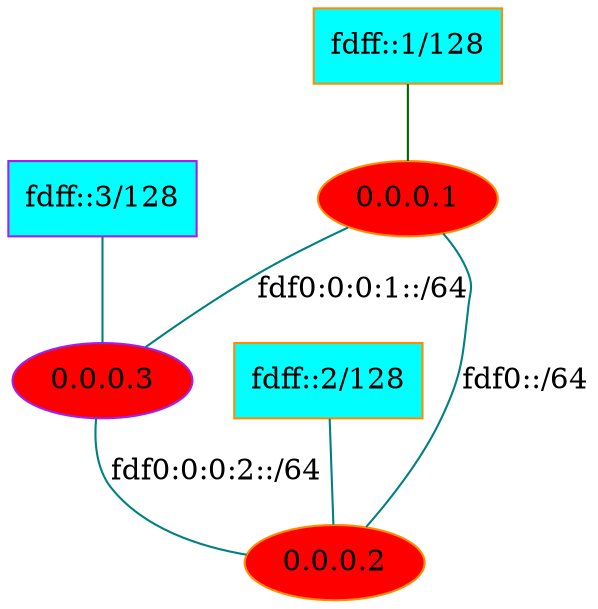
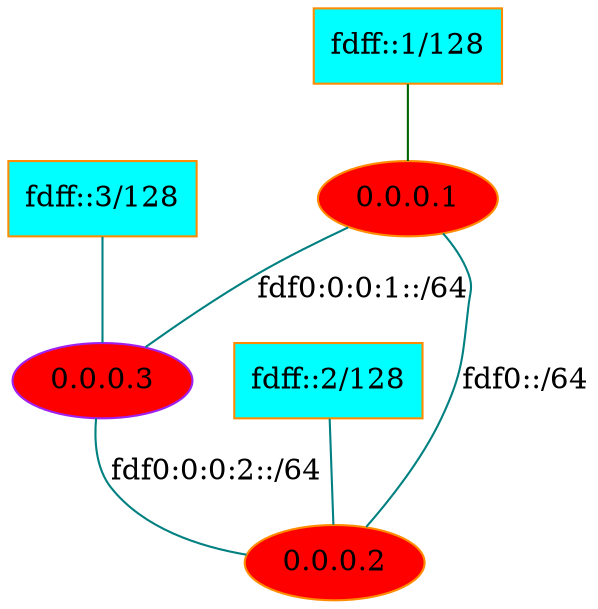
(102, 199) -> (102, 199)
